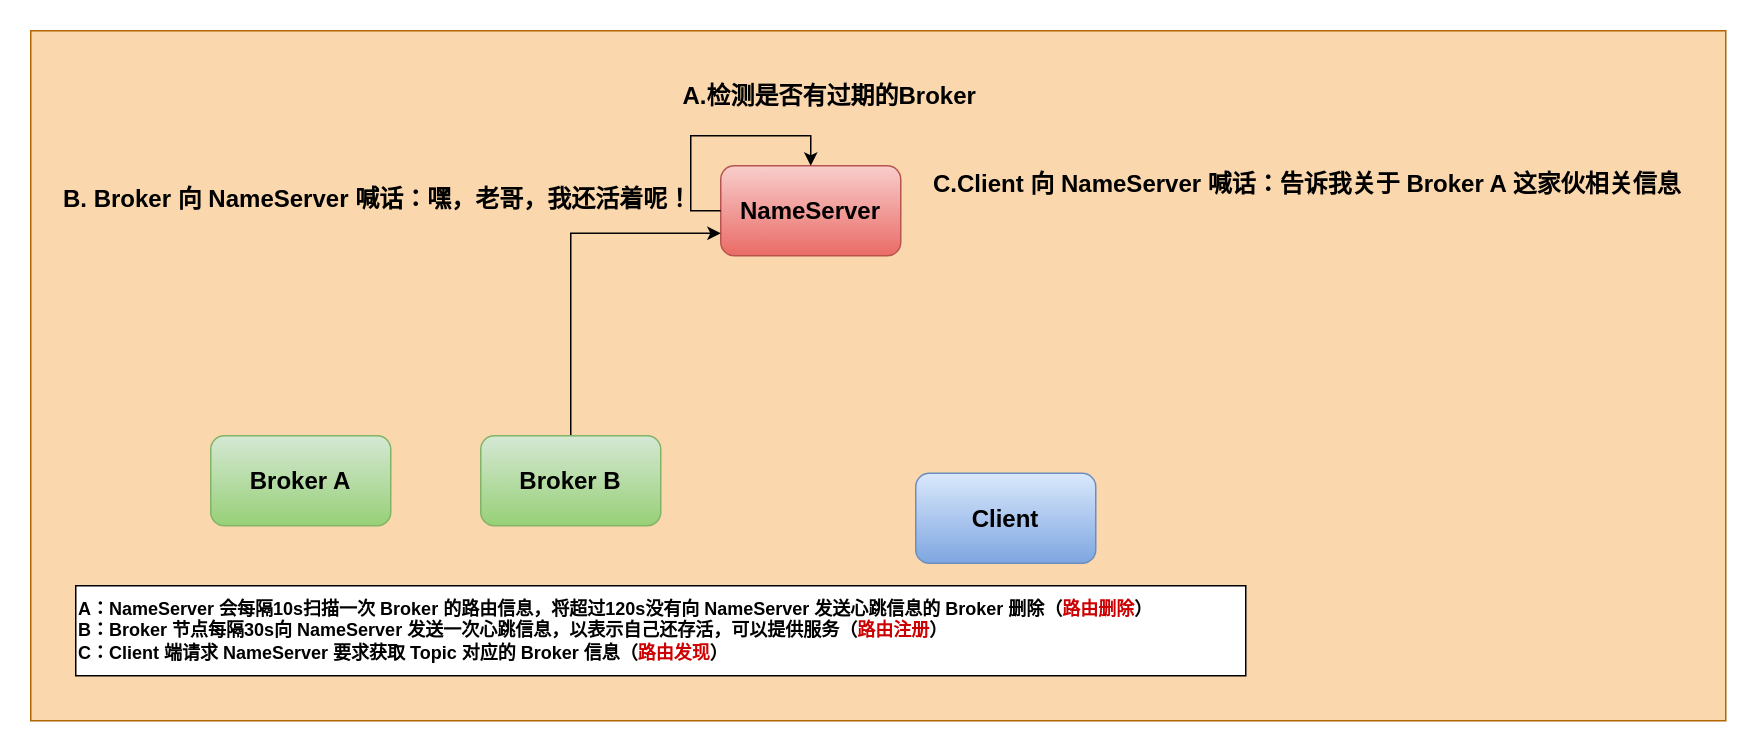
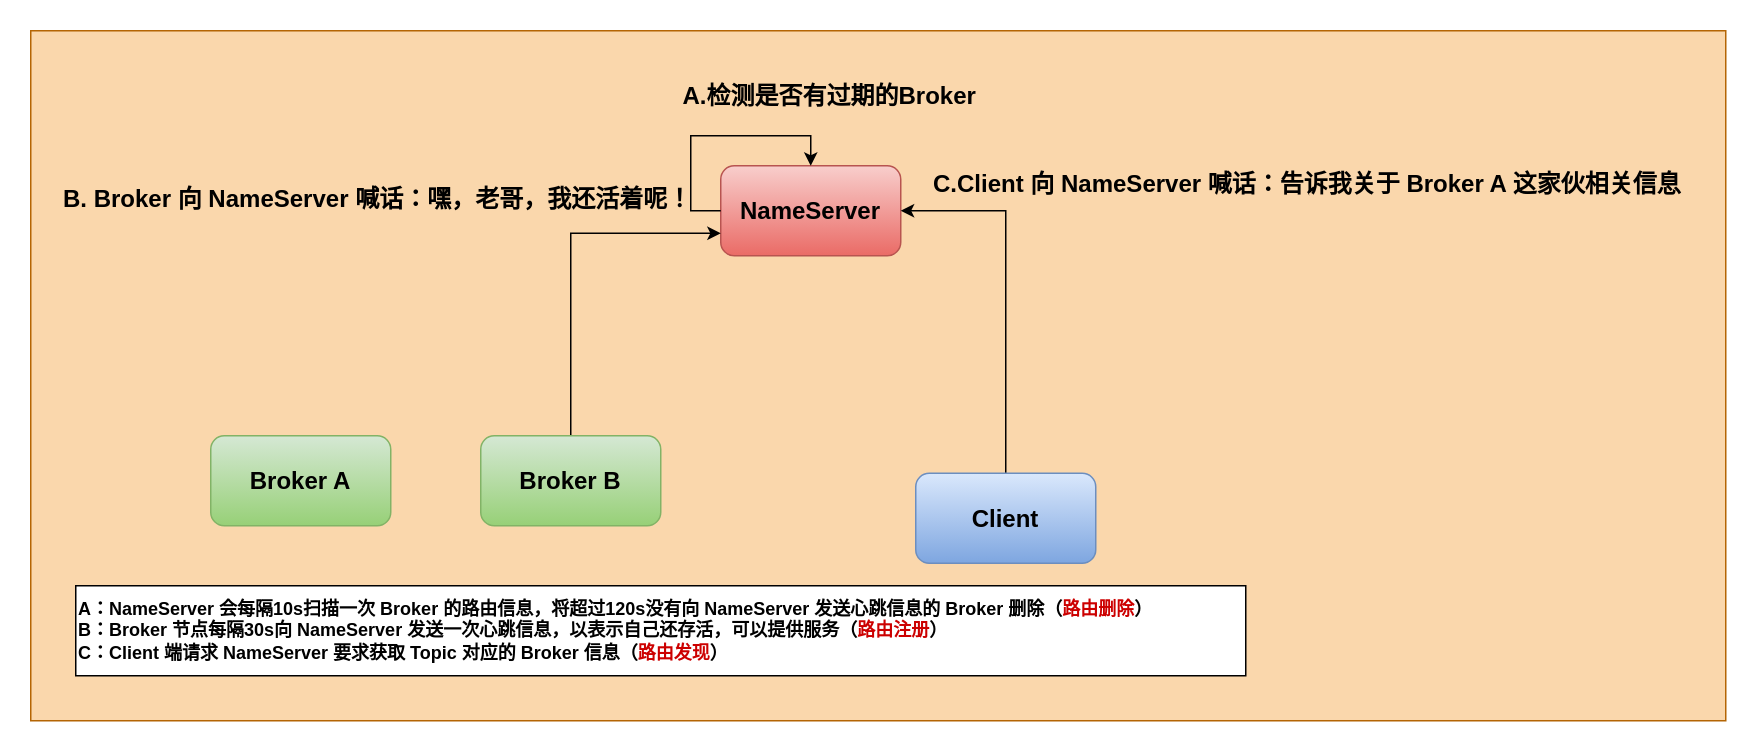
none -> (1006, 295)
